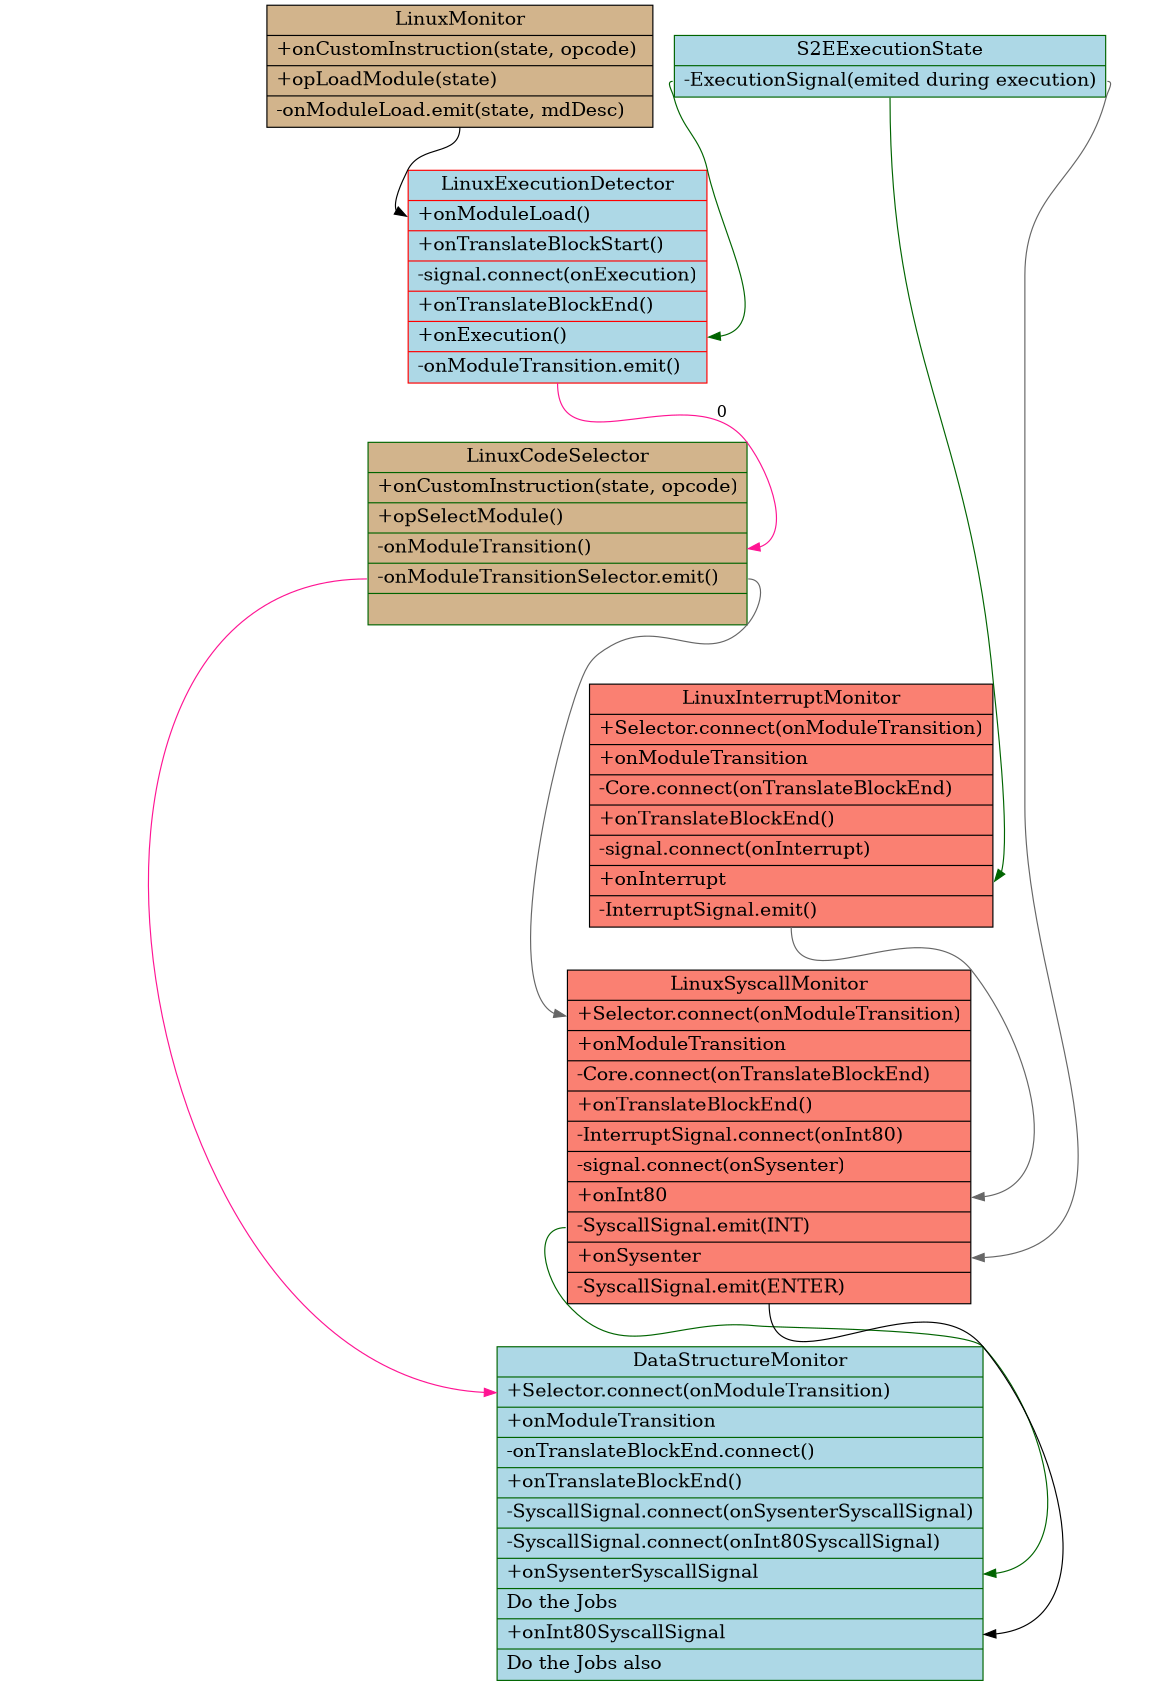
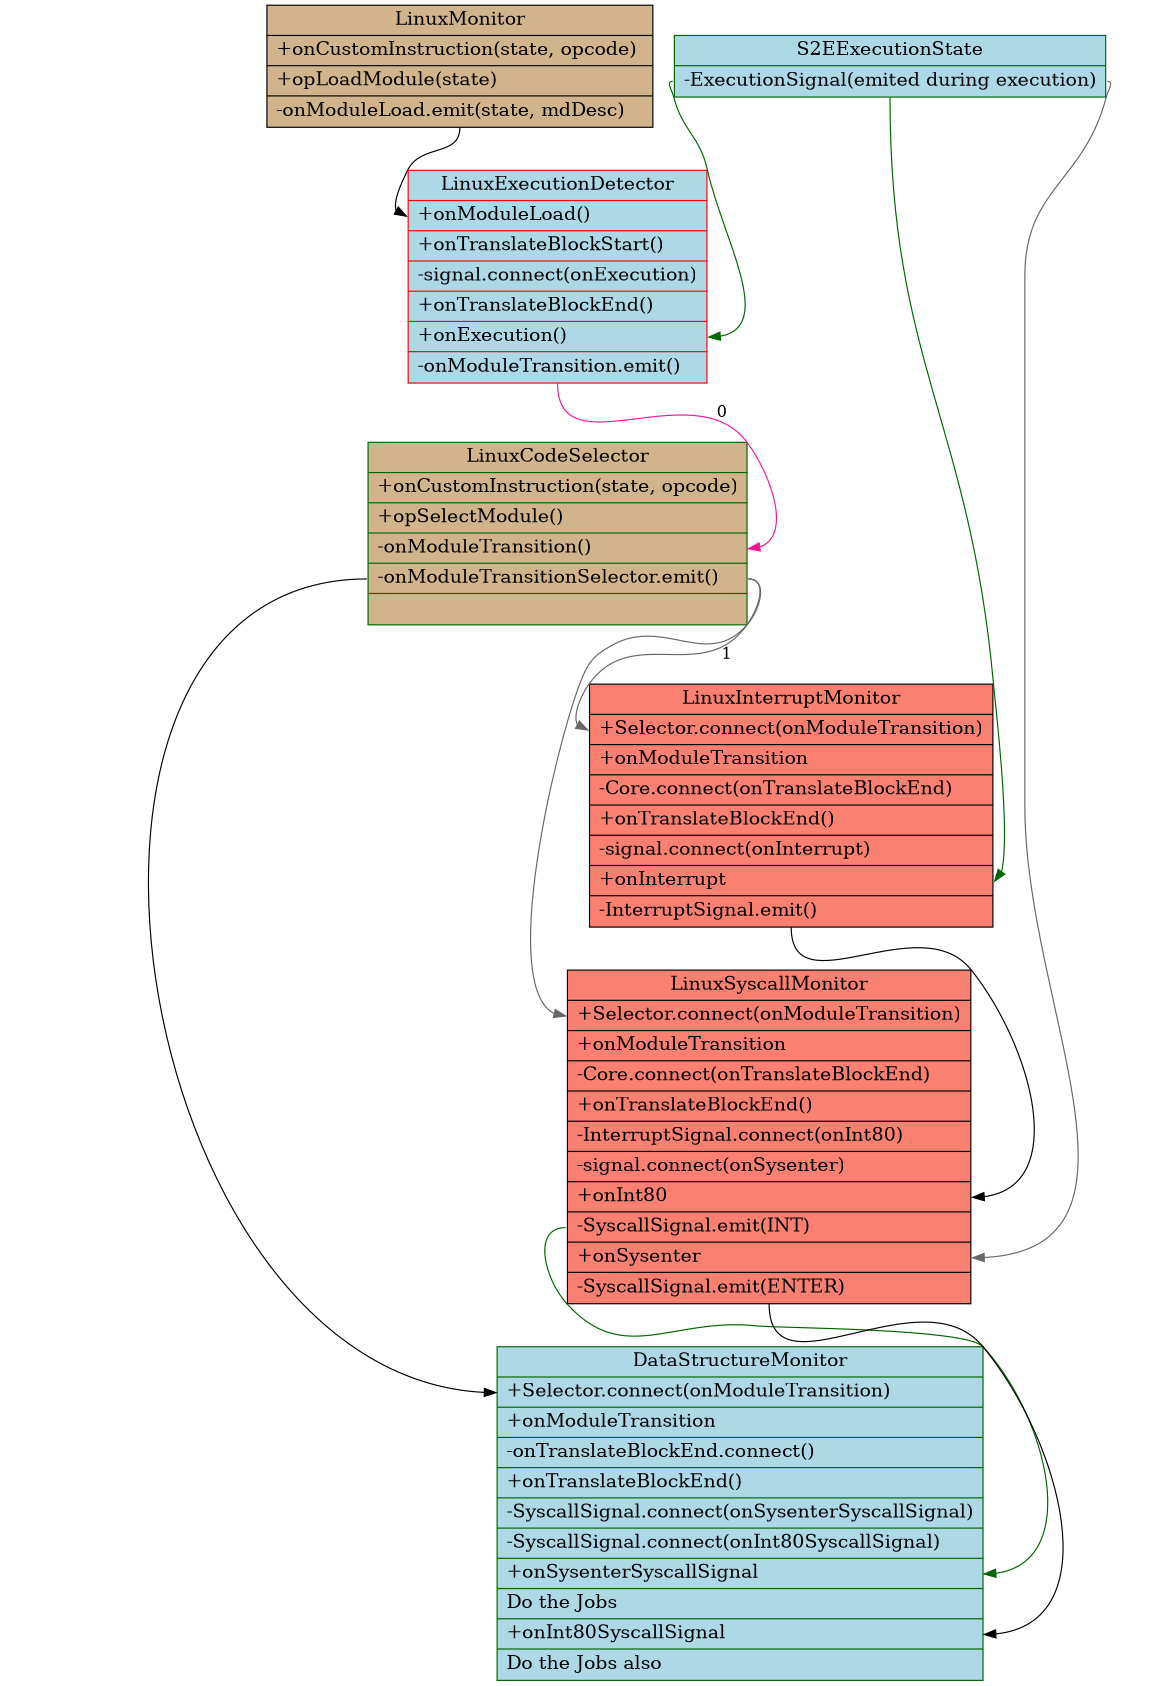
none -> (674, 654)
(988, 994) -> (988, 994)
(162, 1005) -> (162, 1005)
